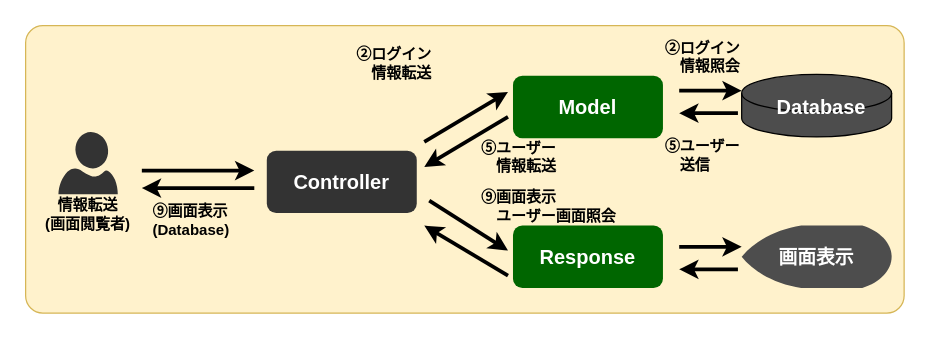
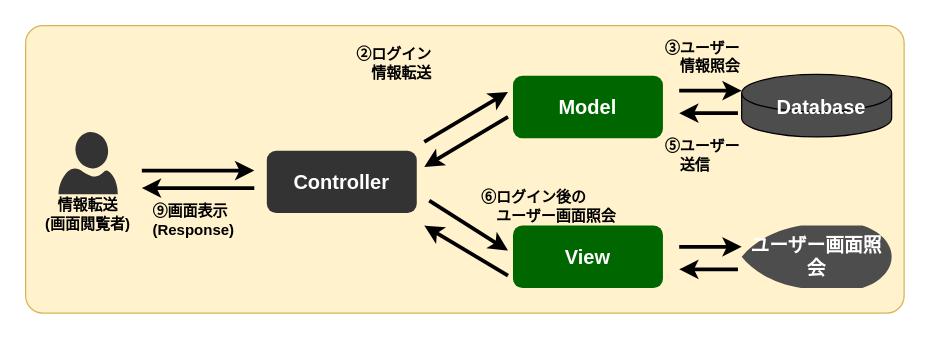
(700, 57) -> (700, 57)
(536, 157) -> none
(542, 207) -> (542, 207)
(195, 221) -> (195, 221)
(588, 257) -> (588, 257)
(817, 257) -> (817, 257)
